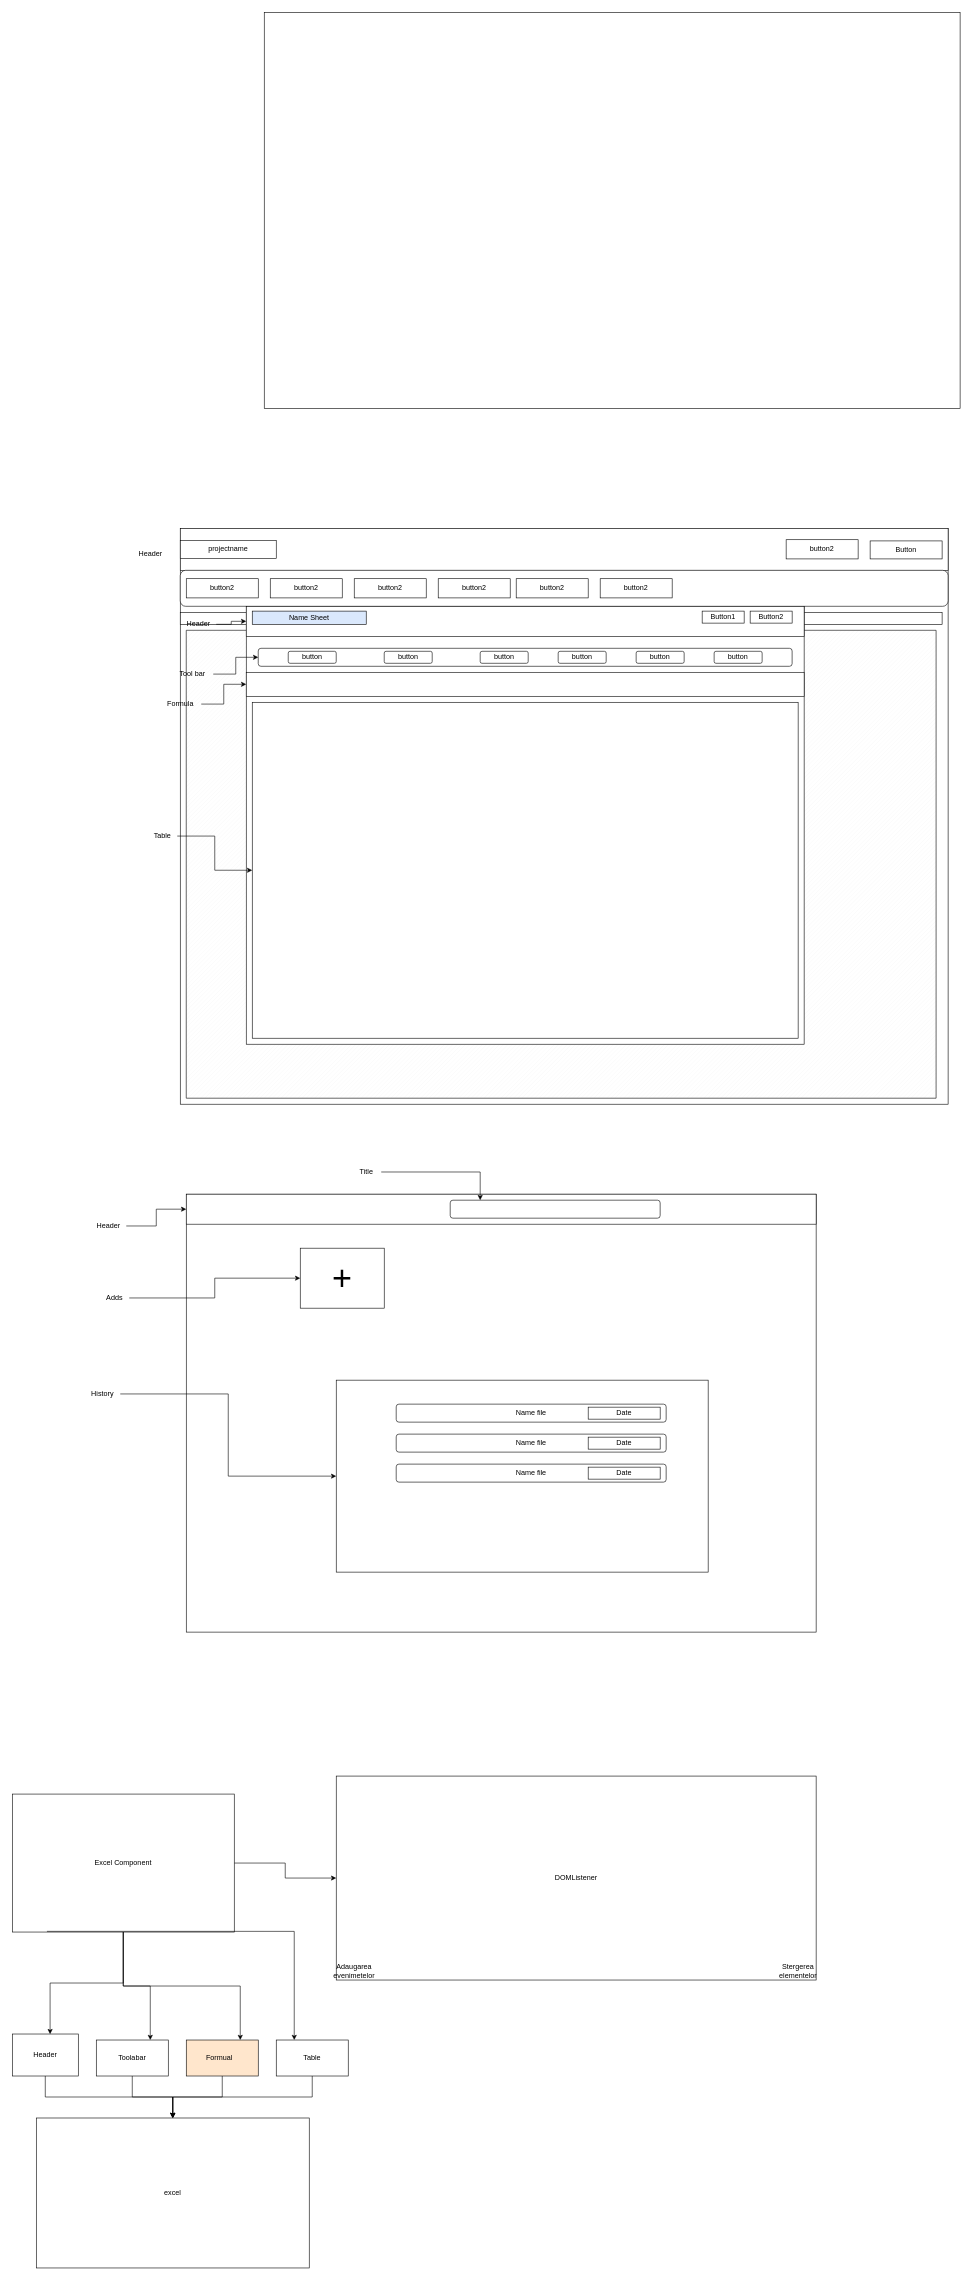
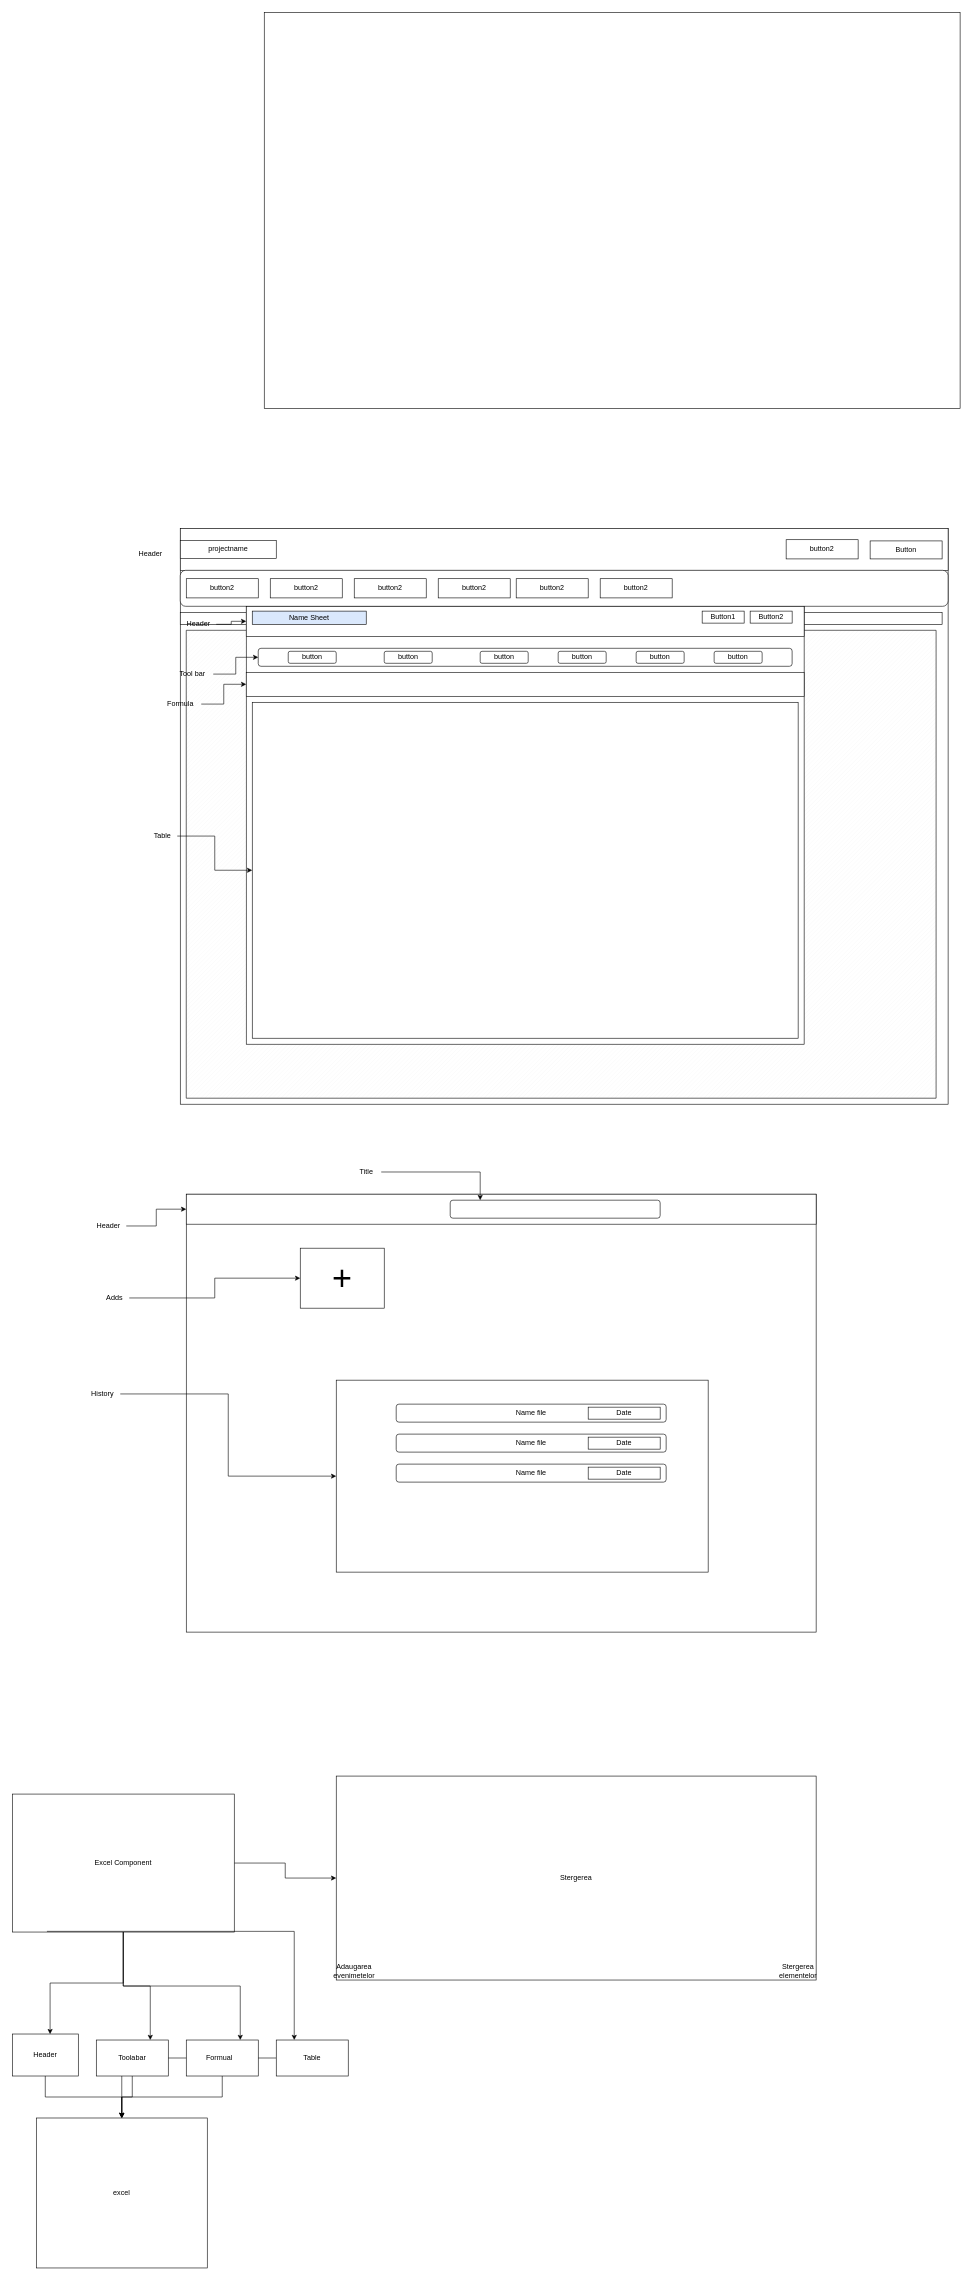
(576, 1878) -> (576, 1878)
(222, 2058) -> (222, 2058)
(173, 2193) -> (122, 2193)
